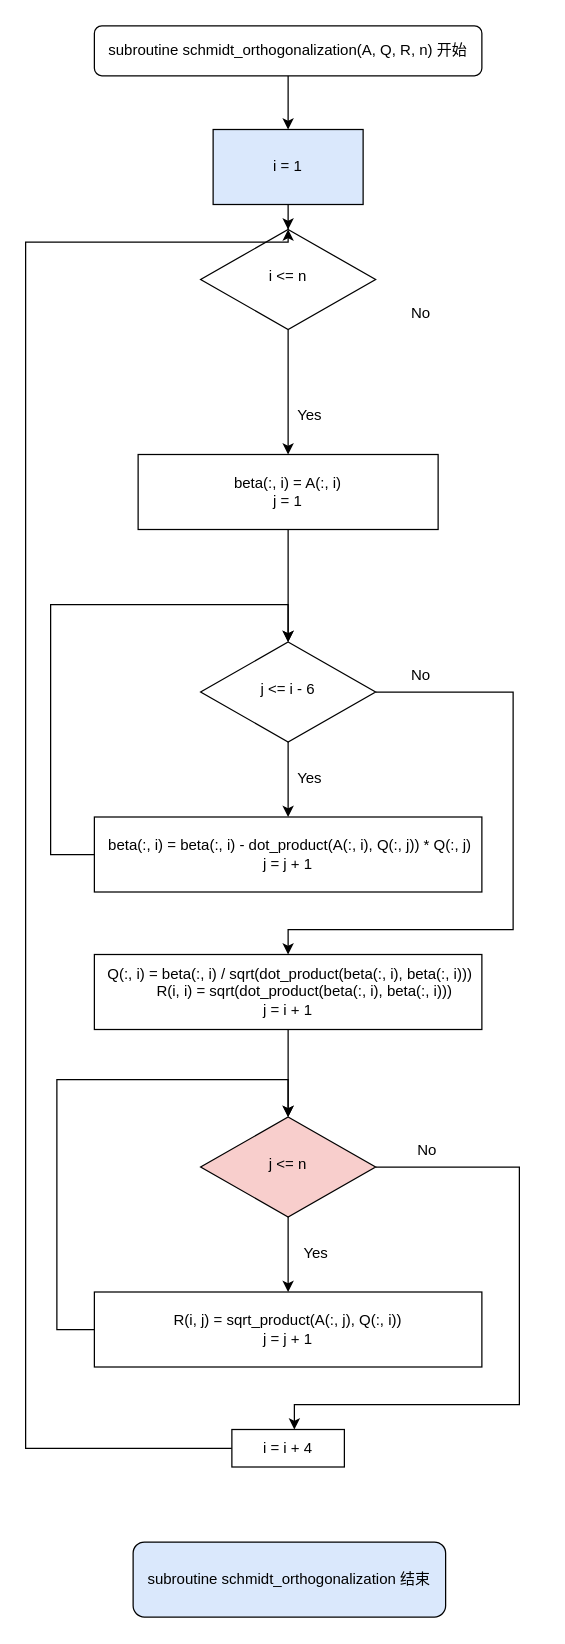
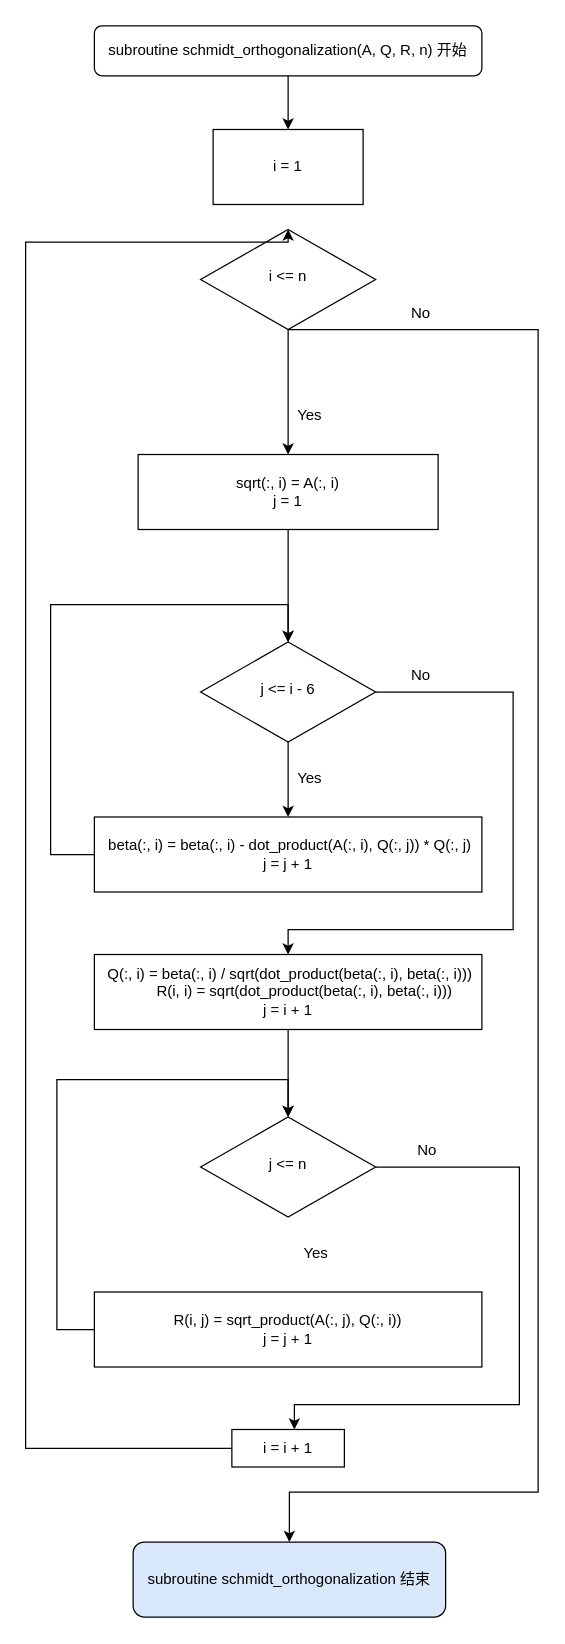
(288, 167) -> (288, 167)
(288, 221) -> none
(288, 492) -> (288, 492)
none -> (538, 932)
(288, 1167) -> (288, 1167)
(288, 1250) -> none
(288, 1448) -> (288, 1448)
